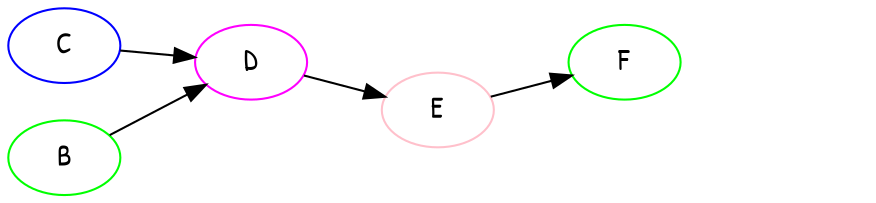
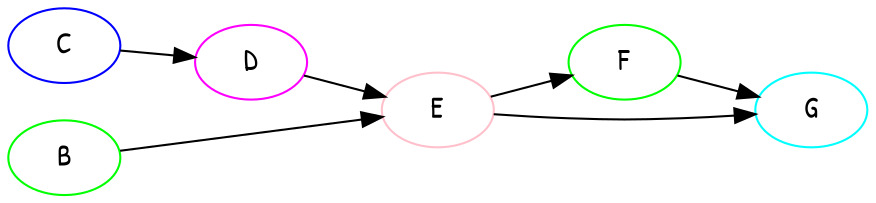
none -> (811, 110)
(149, 115) -> (241, 135)
